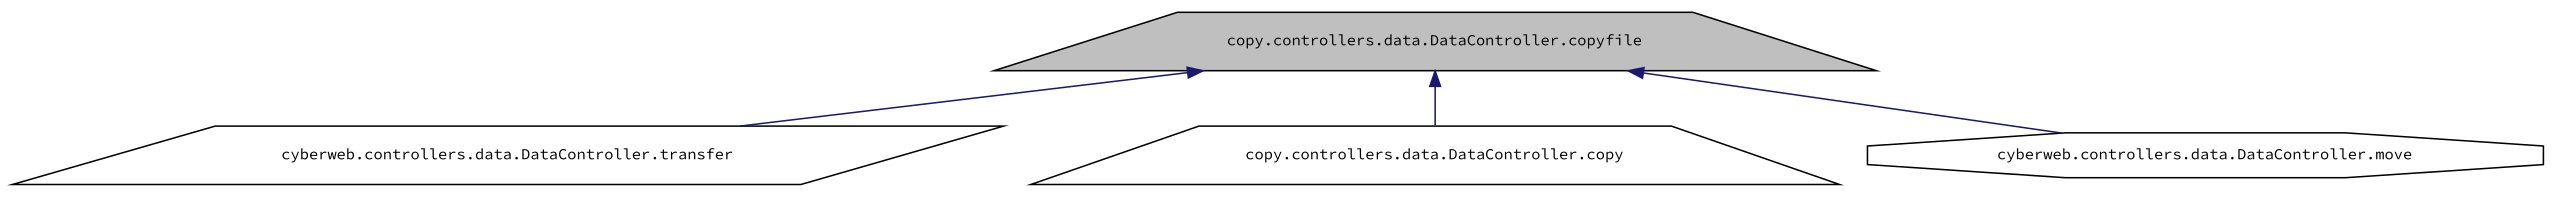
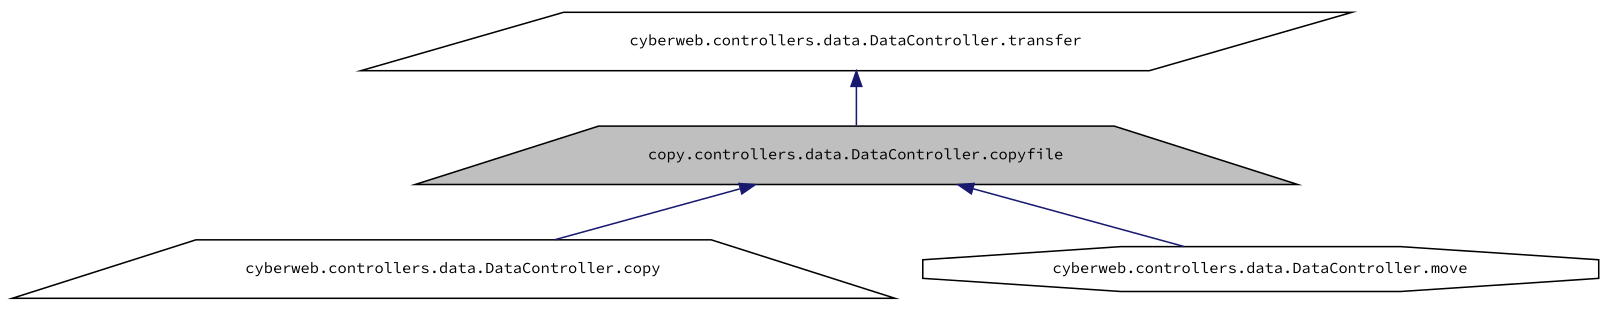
(964, 99) -> (856, 106)
(1435, 155) -> (454, 269)
